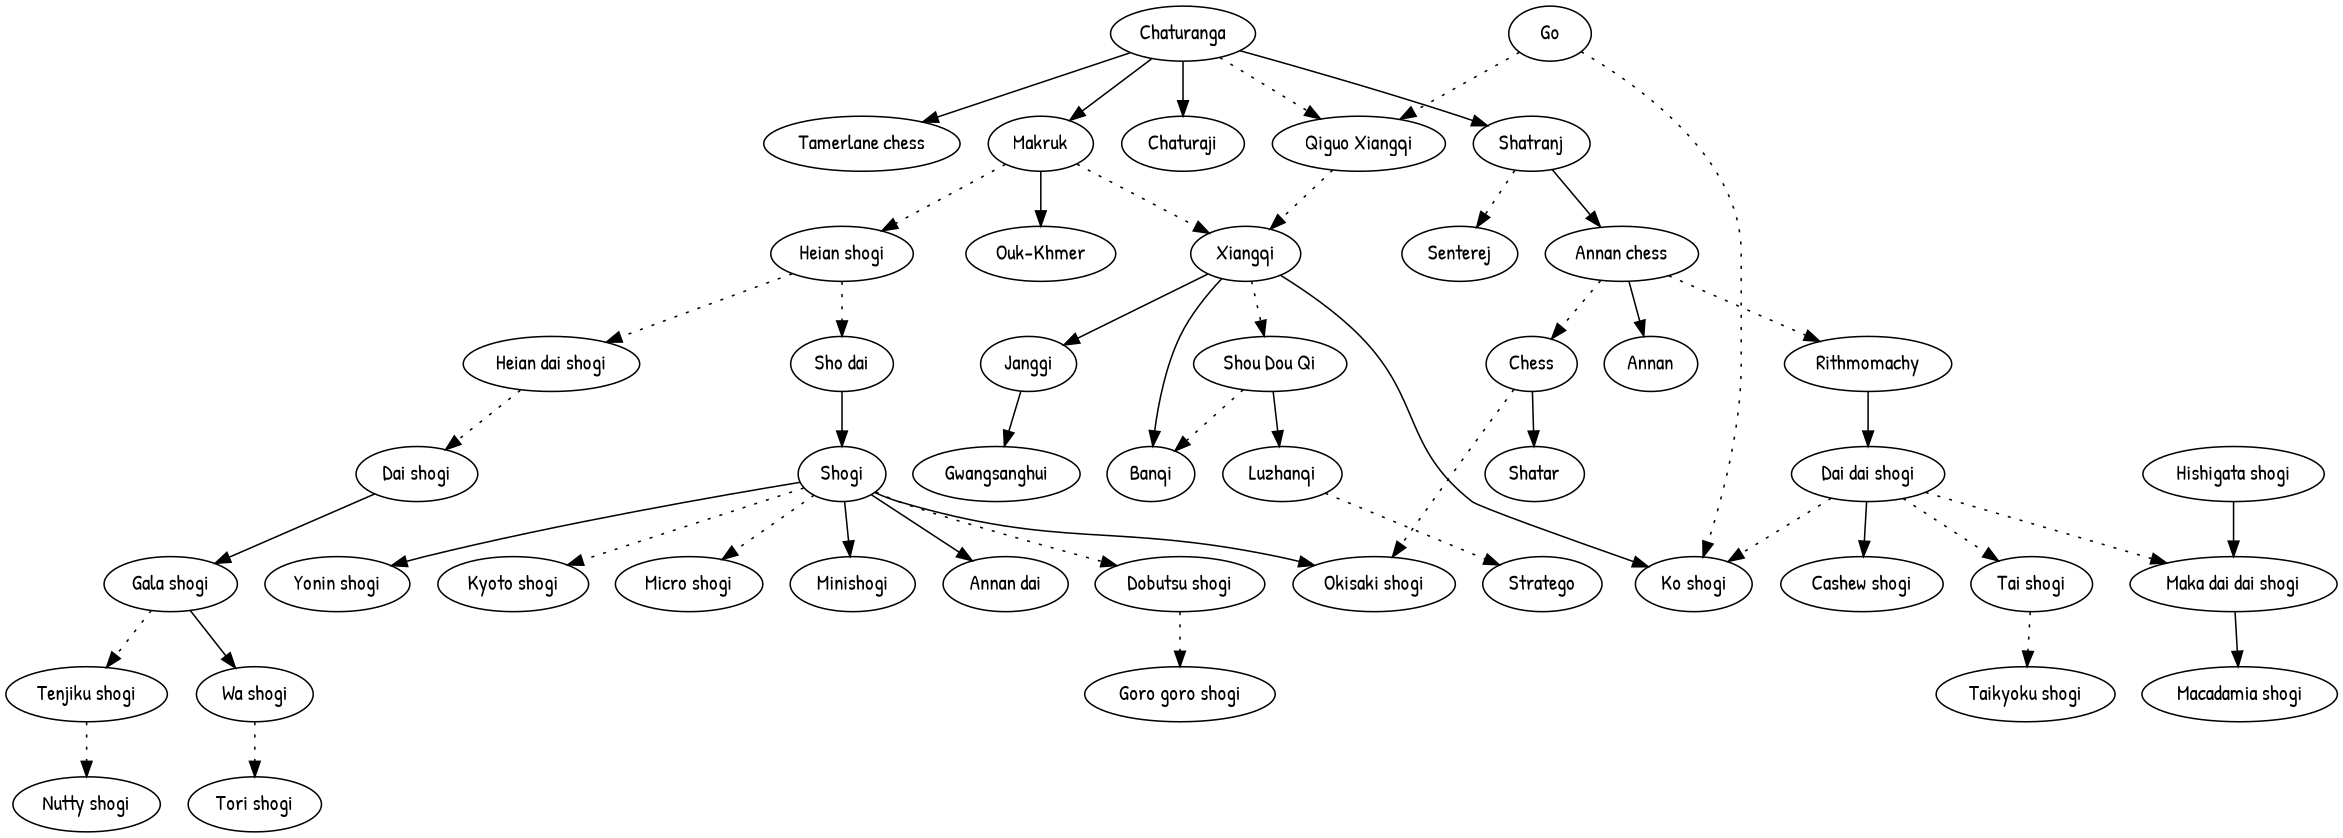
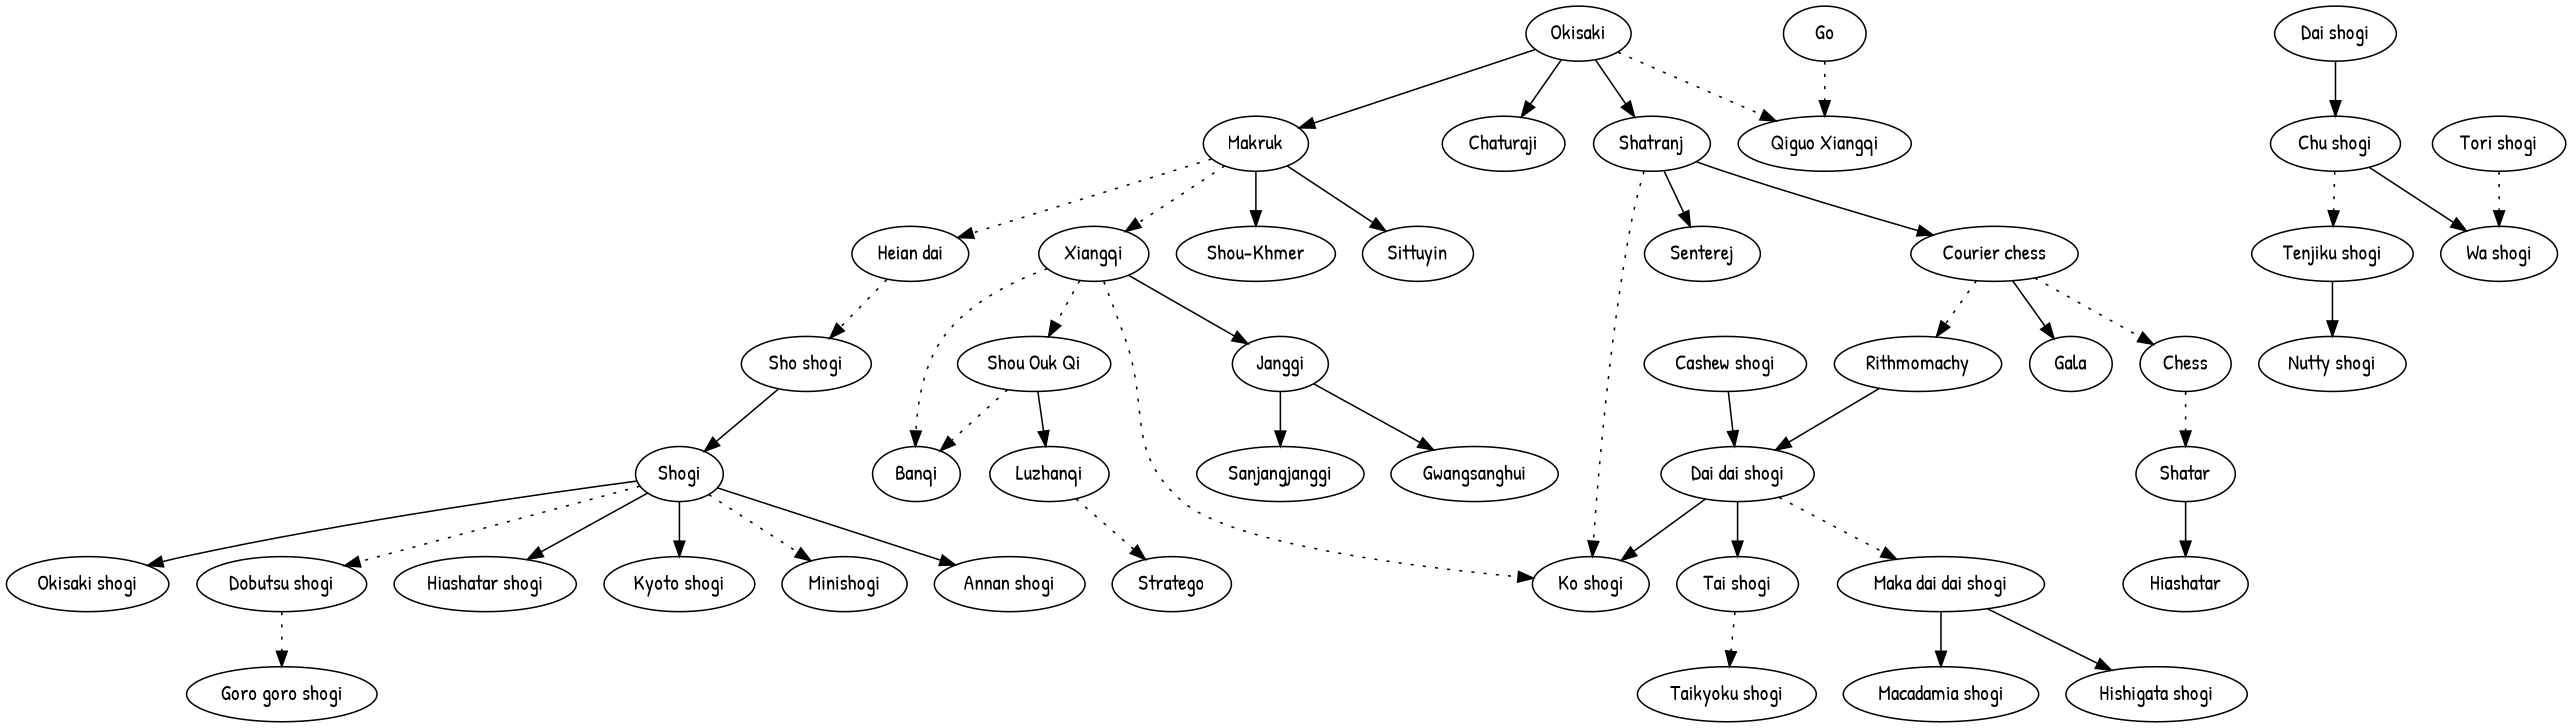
(1183, 34) -> (1579, 34)
(862, 144) -> none
(1500, 193) -> (1674, 192)
(1307, 194) -> none
(842, 254) -> (910, 254)
(1041, 254) -> (1256, 254)
none -> (1418, 254)
(1622, 254) -> (1994, 254)
(1741, 265) -> (1611, 355)
(1175, 349) -> (952, 327)
(551, 364) -> none
(842, 364) -> (806, 364)
(1270, 364) -> (1034, 364)
(1651, 364) -> (2071, 364)
(1533, 411) -> (2186, 411)
(1429, 453) -> (1231, 526)
(1457, 467) -> none
none -> (1280, 474)
(847, 522) -> (753, 523)
(1865, 522) -> (1731, 411)
(2234, 522) -> (2043, 636)
(693, 524) -> (679, 522)
(1944, 525) -> (1738, 522)
(1786, 526) -> (1670, 525)
(171, 584) -> (2335, 144)
(337, 584) -> (485, 584)
(689, 584) -> none
(1006, 584) -> (1010, 584)
none -> (2186, 584)
(87, 742) -> (2332, 301)
(255, 742) -> (2499, 191)
